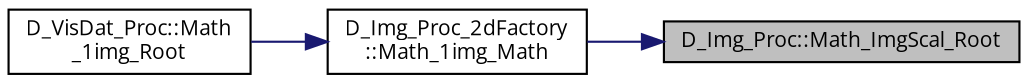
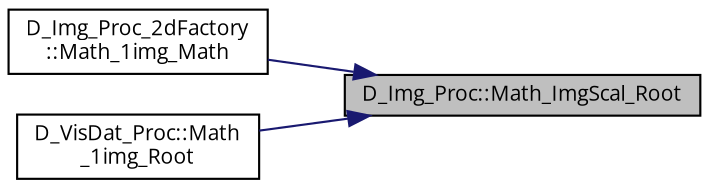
(278, 42) -> (304, 125)
